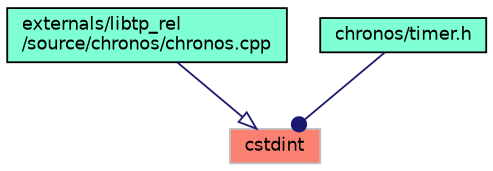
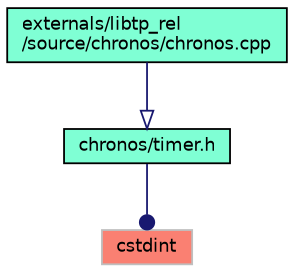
(210, 90) -> (147, 86)
